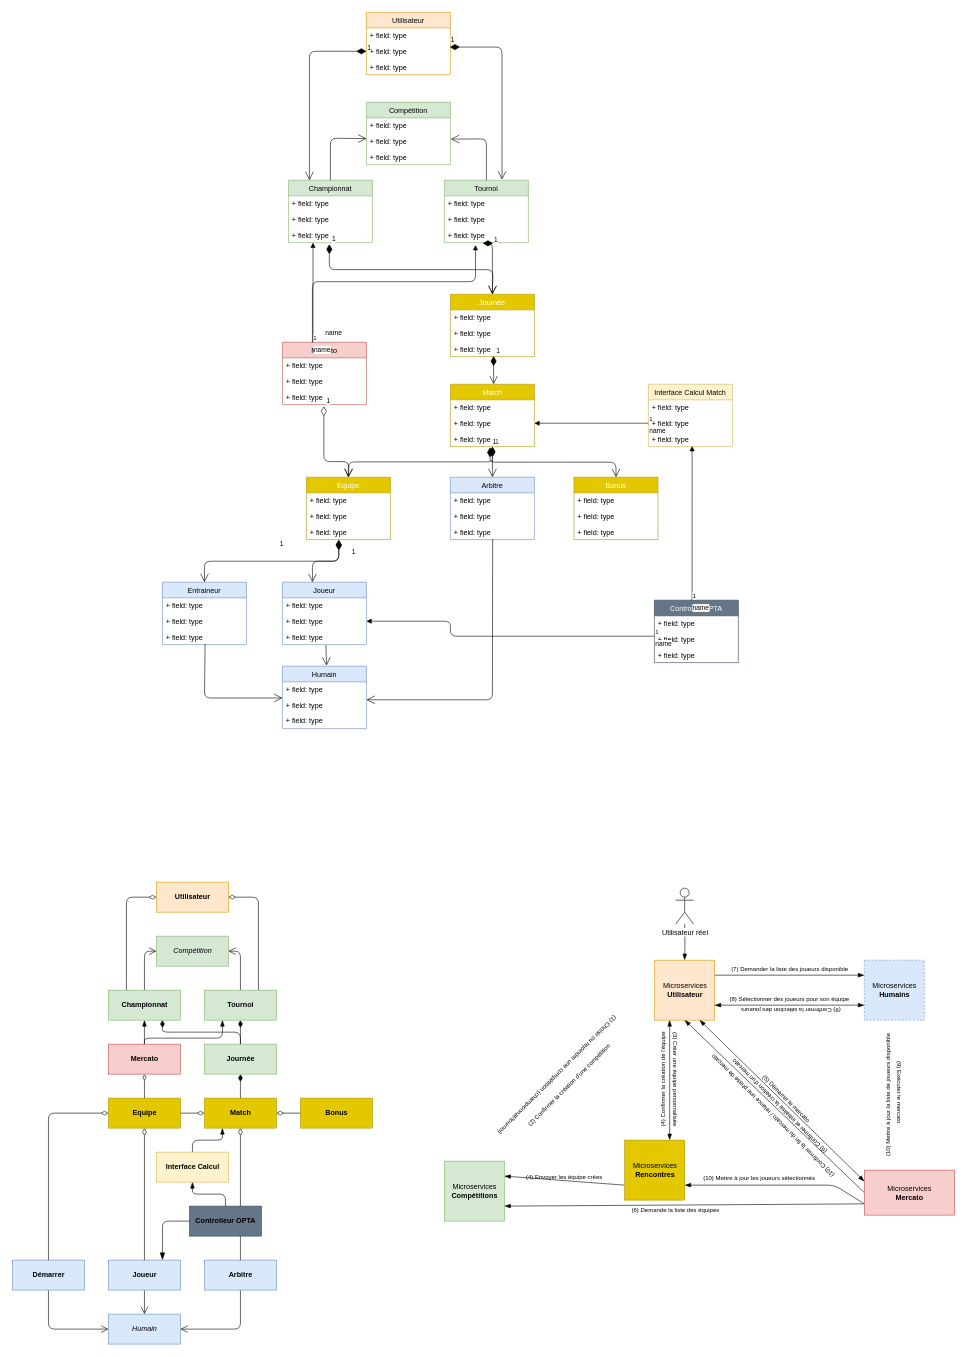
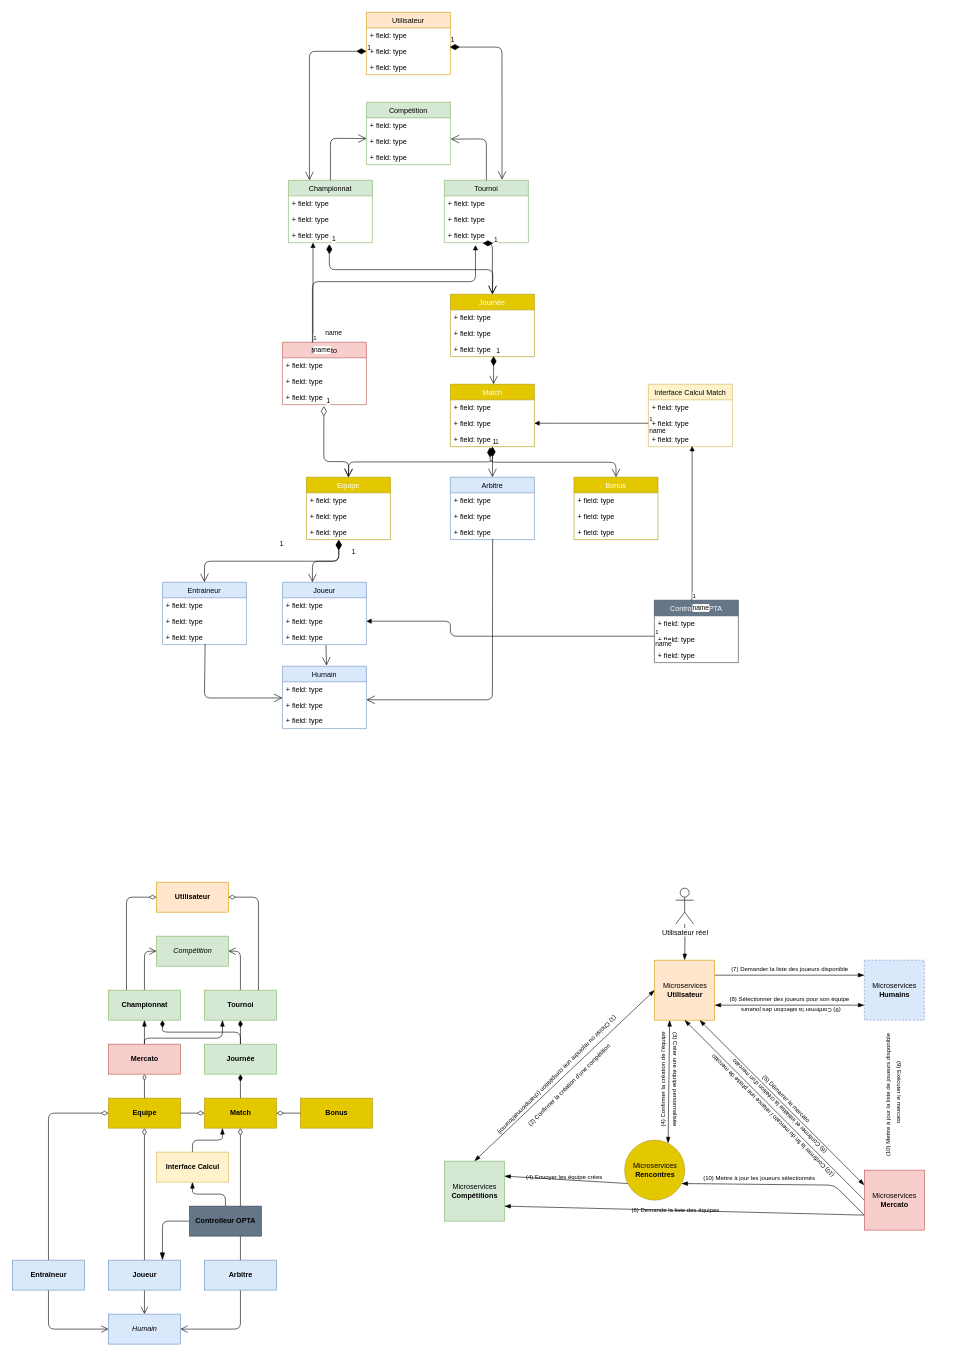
none -> (580, 1061)
(655, 1170) -> (655, 1170)
(909, 1193) -> (894, 1200)
(49, 1275) -> (49, 1275)
